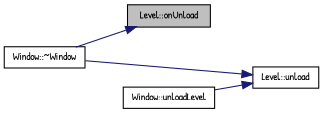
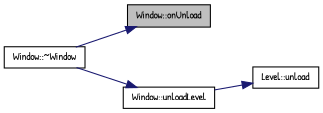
(169, 16) -> (169, 16)
(164, 67) -> (102, 76)
